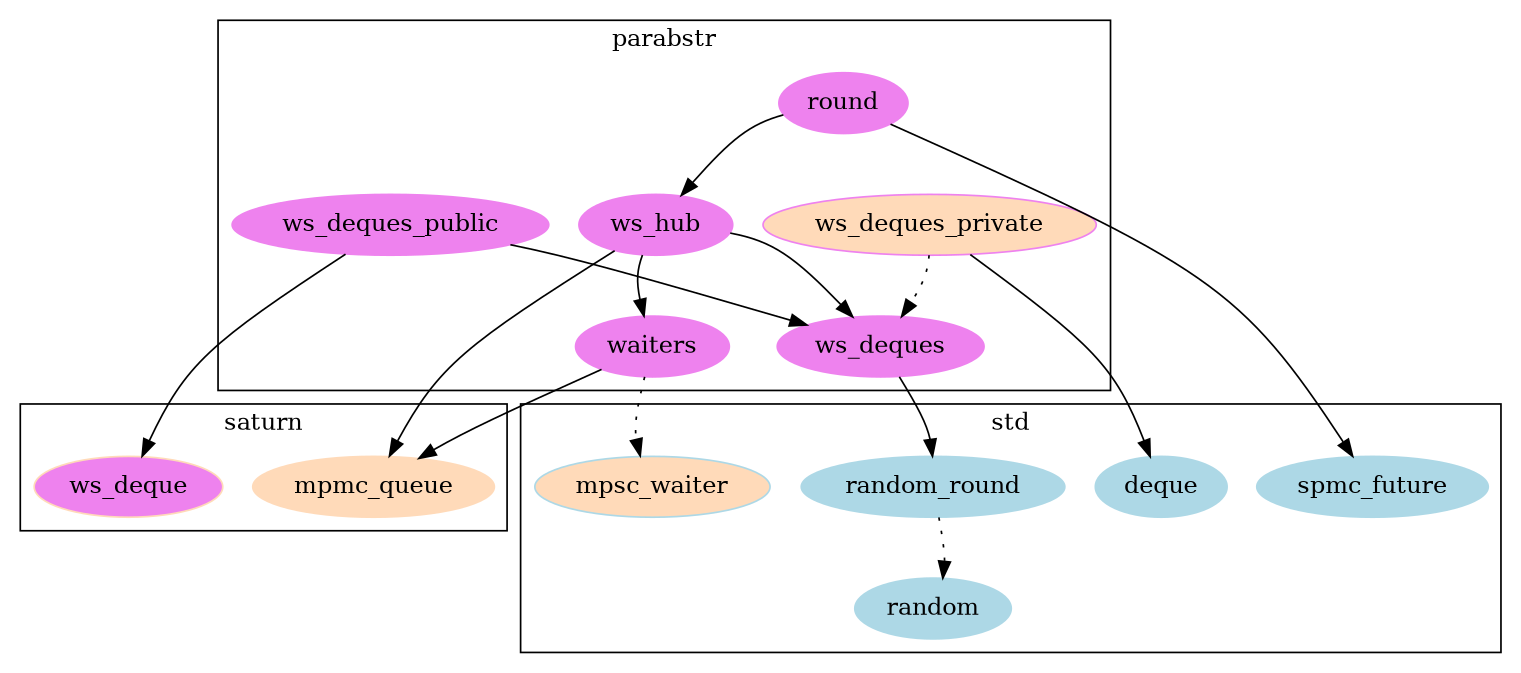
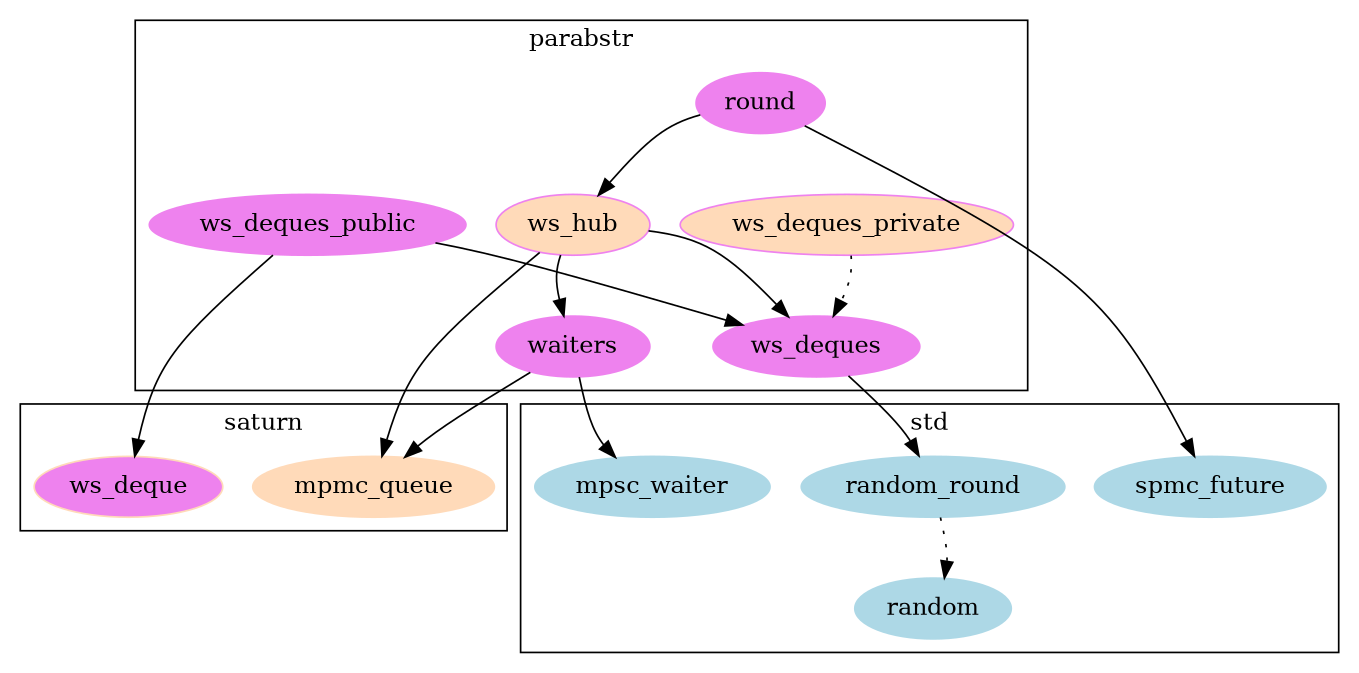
(656, 225) -> (573, 225)
(637, 416) -> (588, 414)
(652, 487) -> (652, 487)
(1161, 487) -> none
